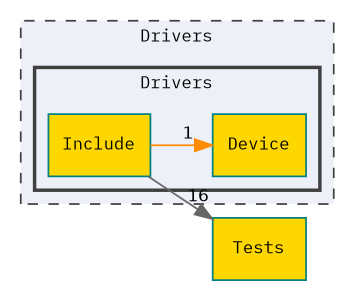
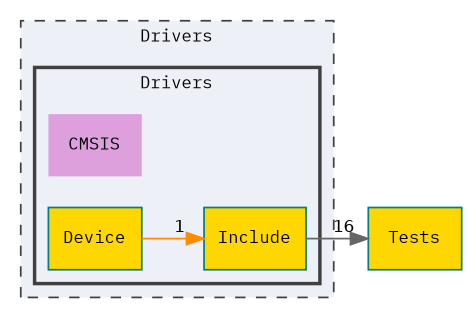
none -> (95, 145)
(173, 145) -> (164, 239)
